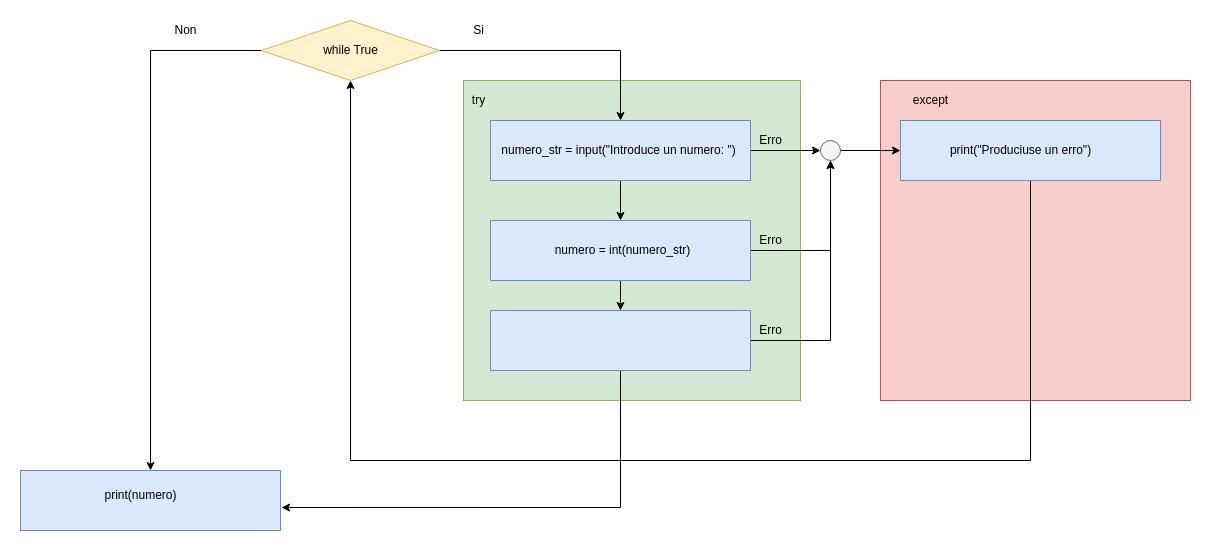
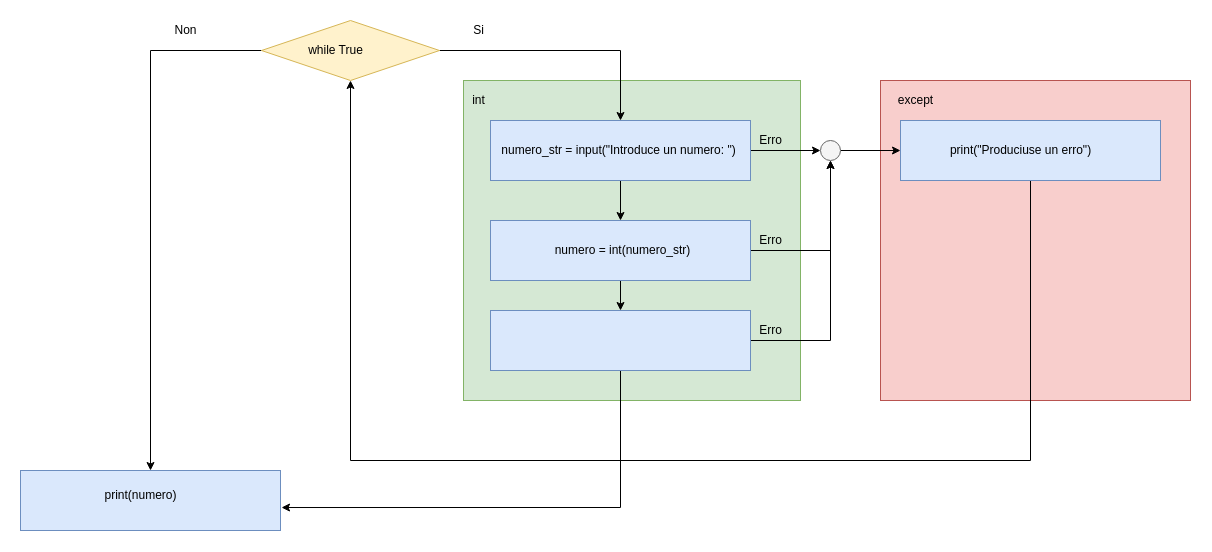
(351, 51) -> (336, 51)
(479, 101) -> (479, 101)
(931, 101) -> (916, 101)
